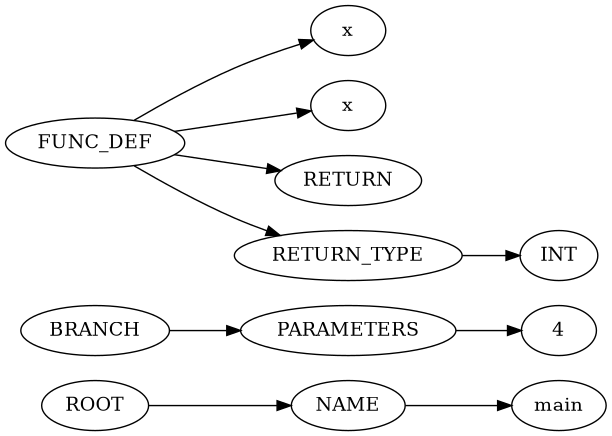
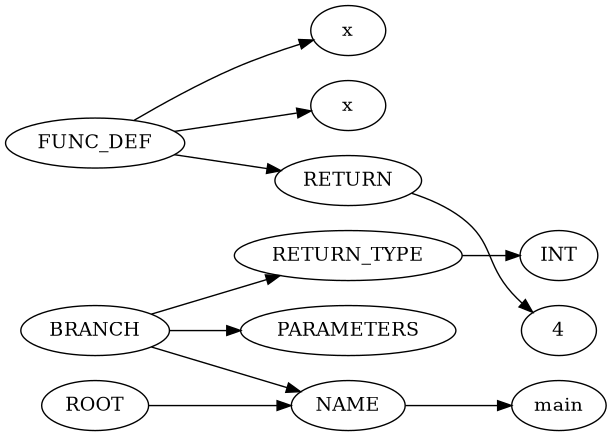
(199, 201) -> (209, 297)
(482, 331) -> (479, 235)
none -> (219, 367)
